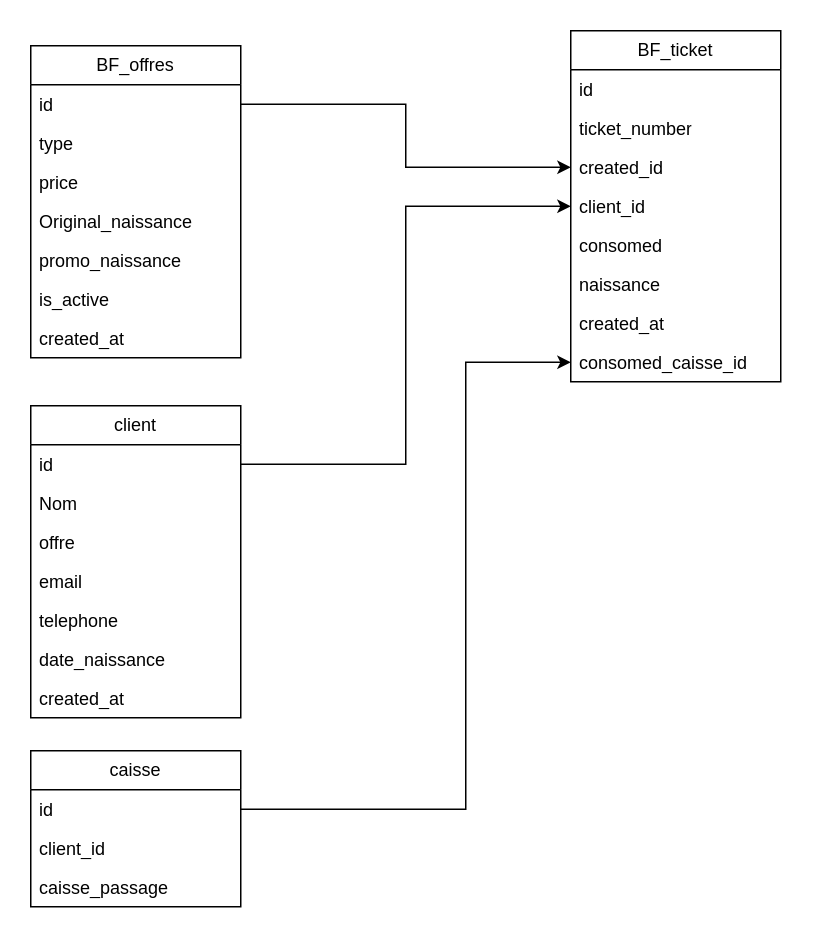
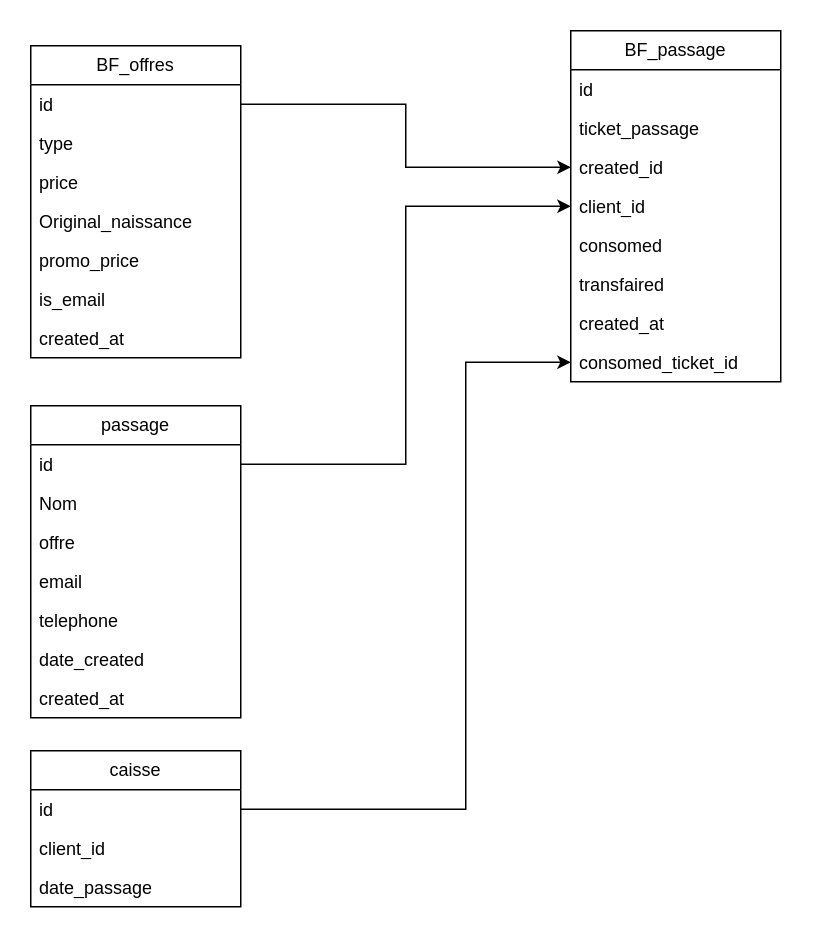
(676, 50) -> (676, 50)
(643, 130) -> (648, 130)
(113, 262) -> (93, 262)
(623, 286) -> (633, 286)
(80, 301) -> (73, 301)
(666, 364) -> (666, 364)
(136, 425) -> (136, 425)
(108, 661) -> (100, 661)
(108, 889) -> (100, 889)
